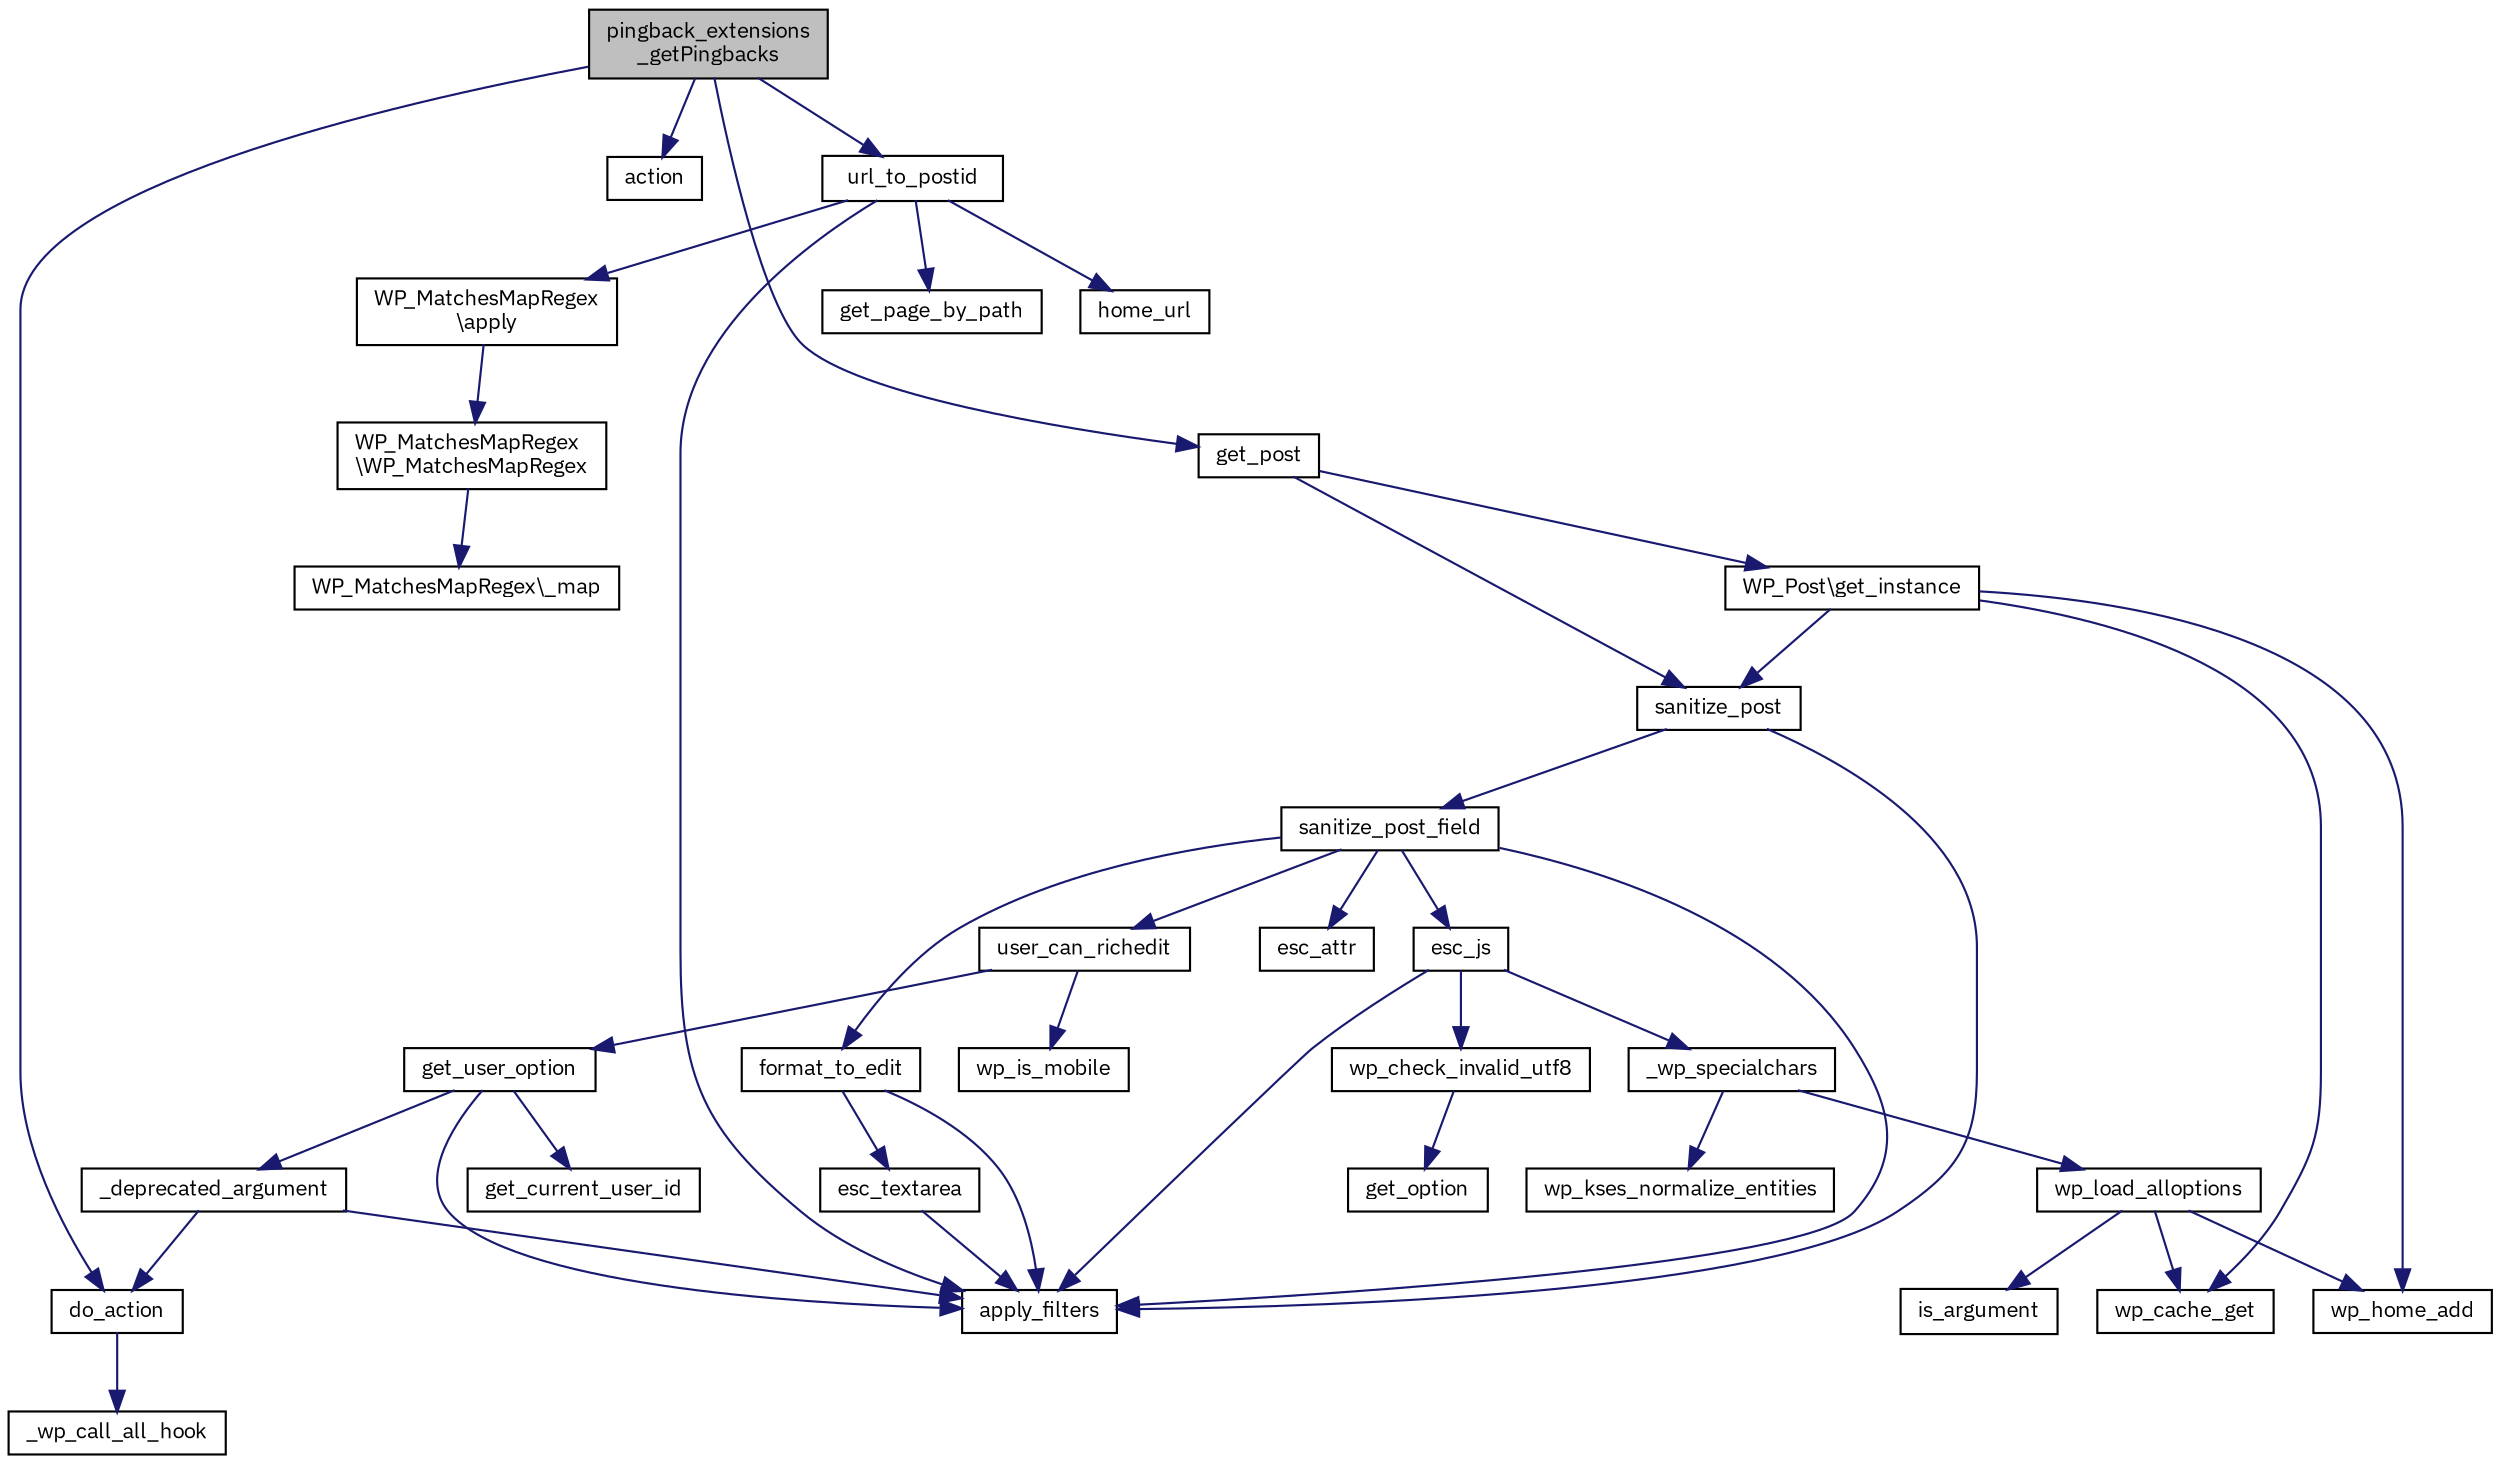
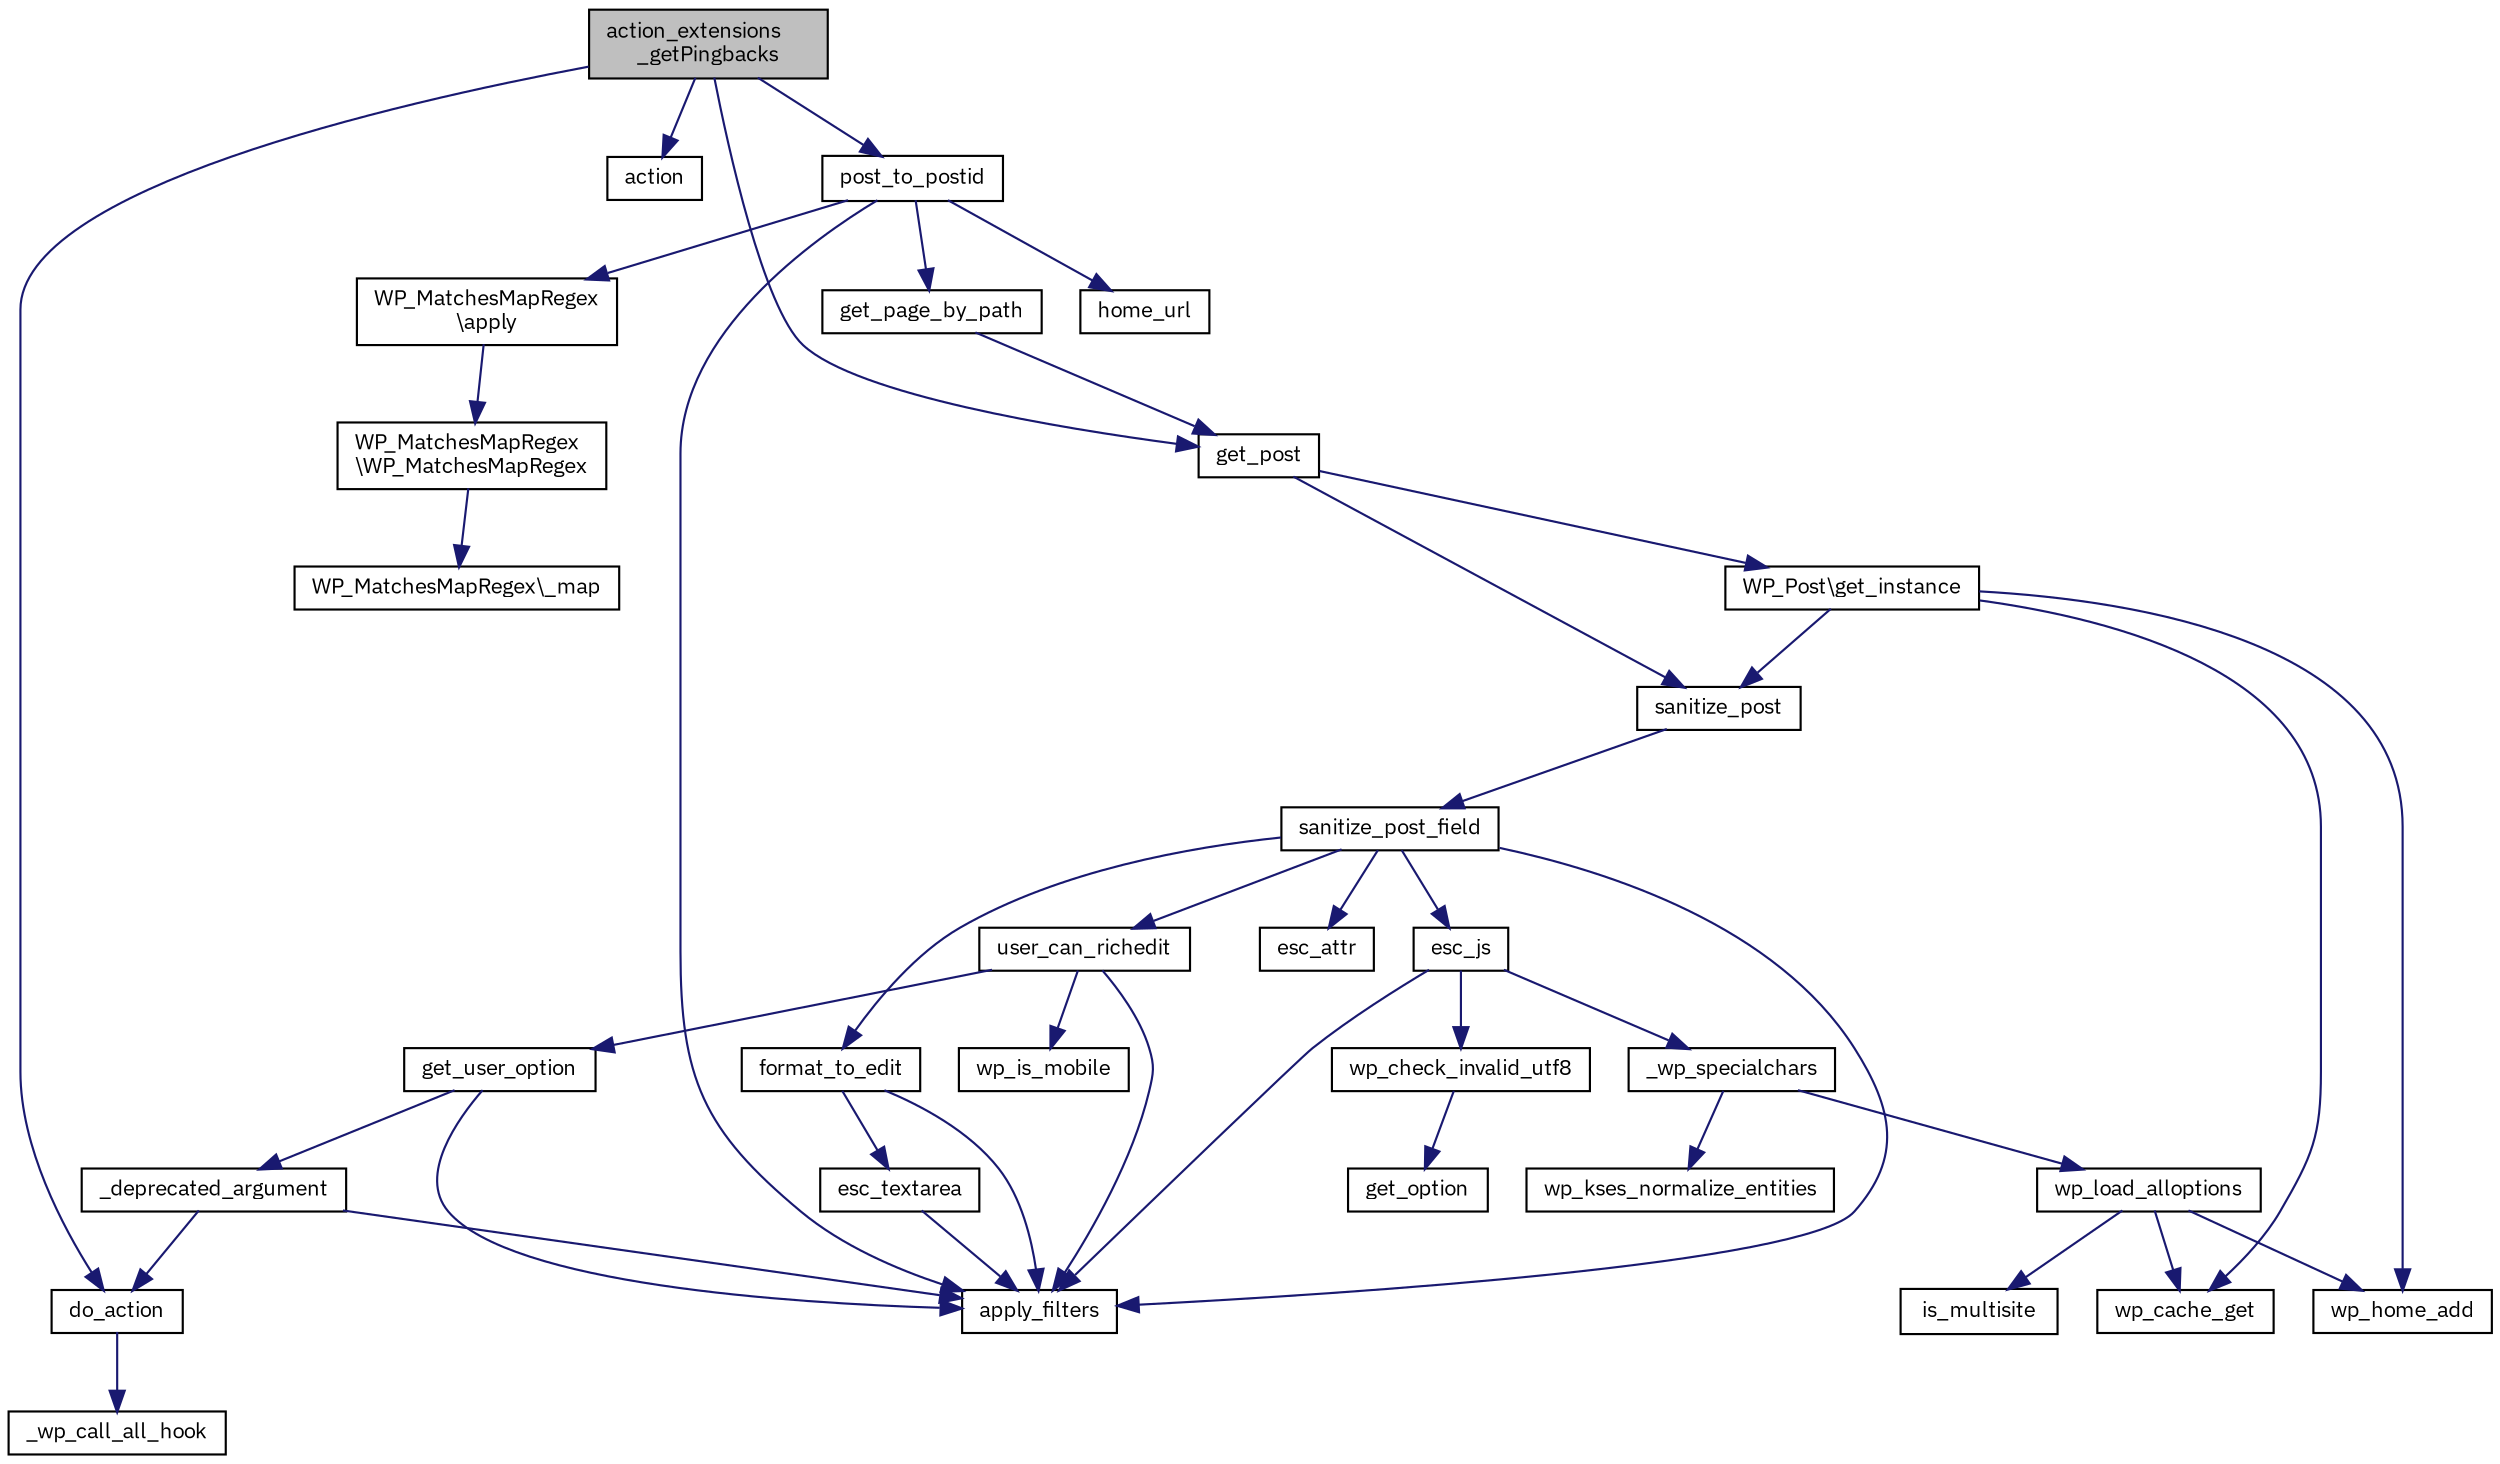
(708, 44) -> (708, 44)
(913, 178) -> (913, 178)
none -> (1085, 379)
(584, 1190) -> none
(1826, 1242) -> (1140, 1123)
(1979, 1312) -> (1979, 1312)
